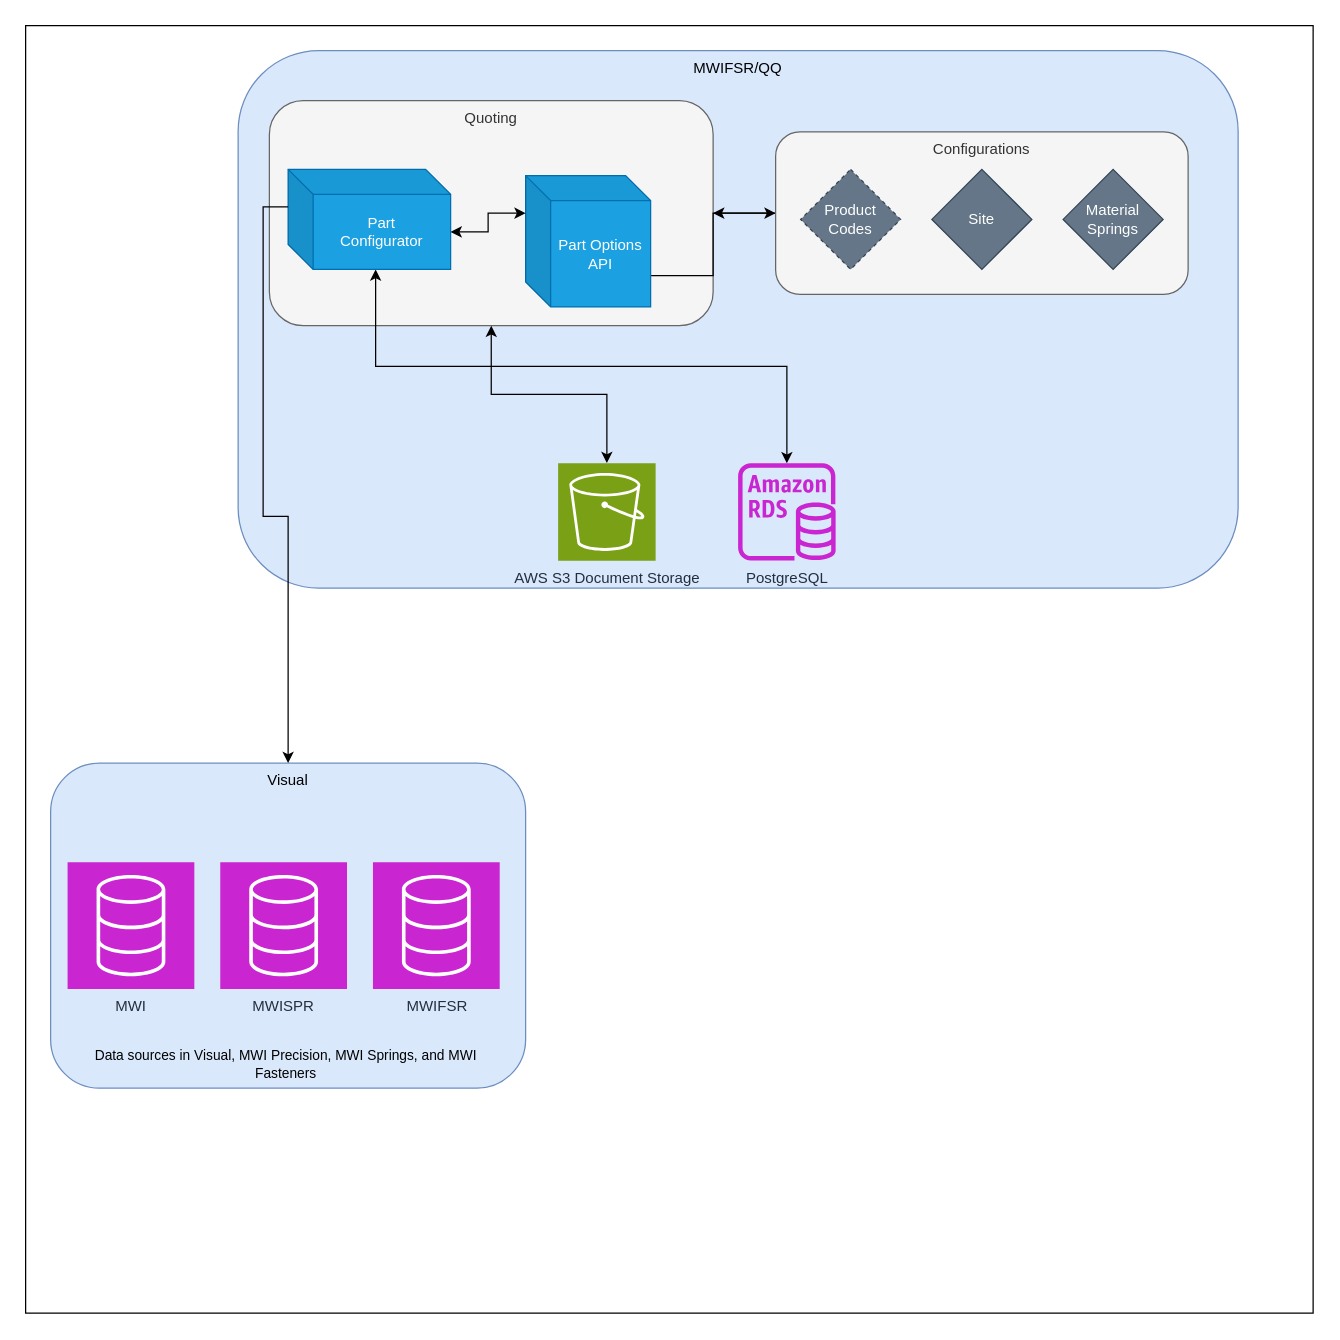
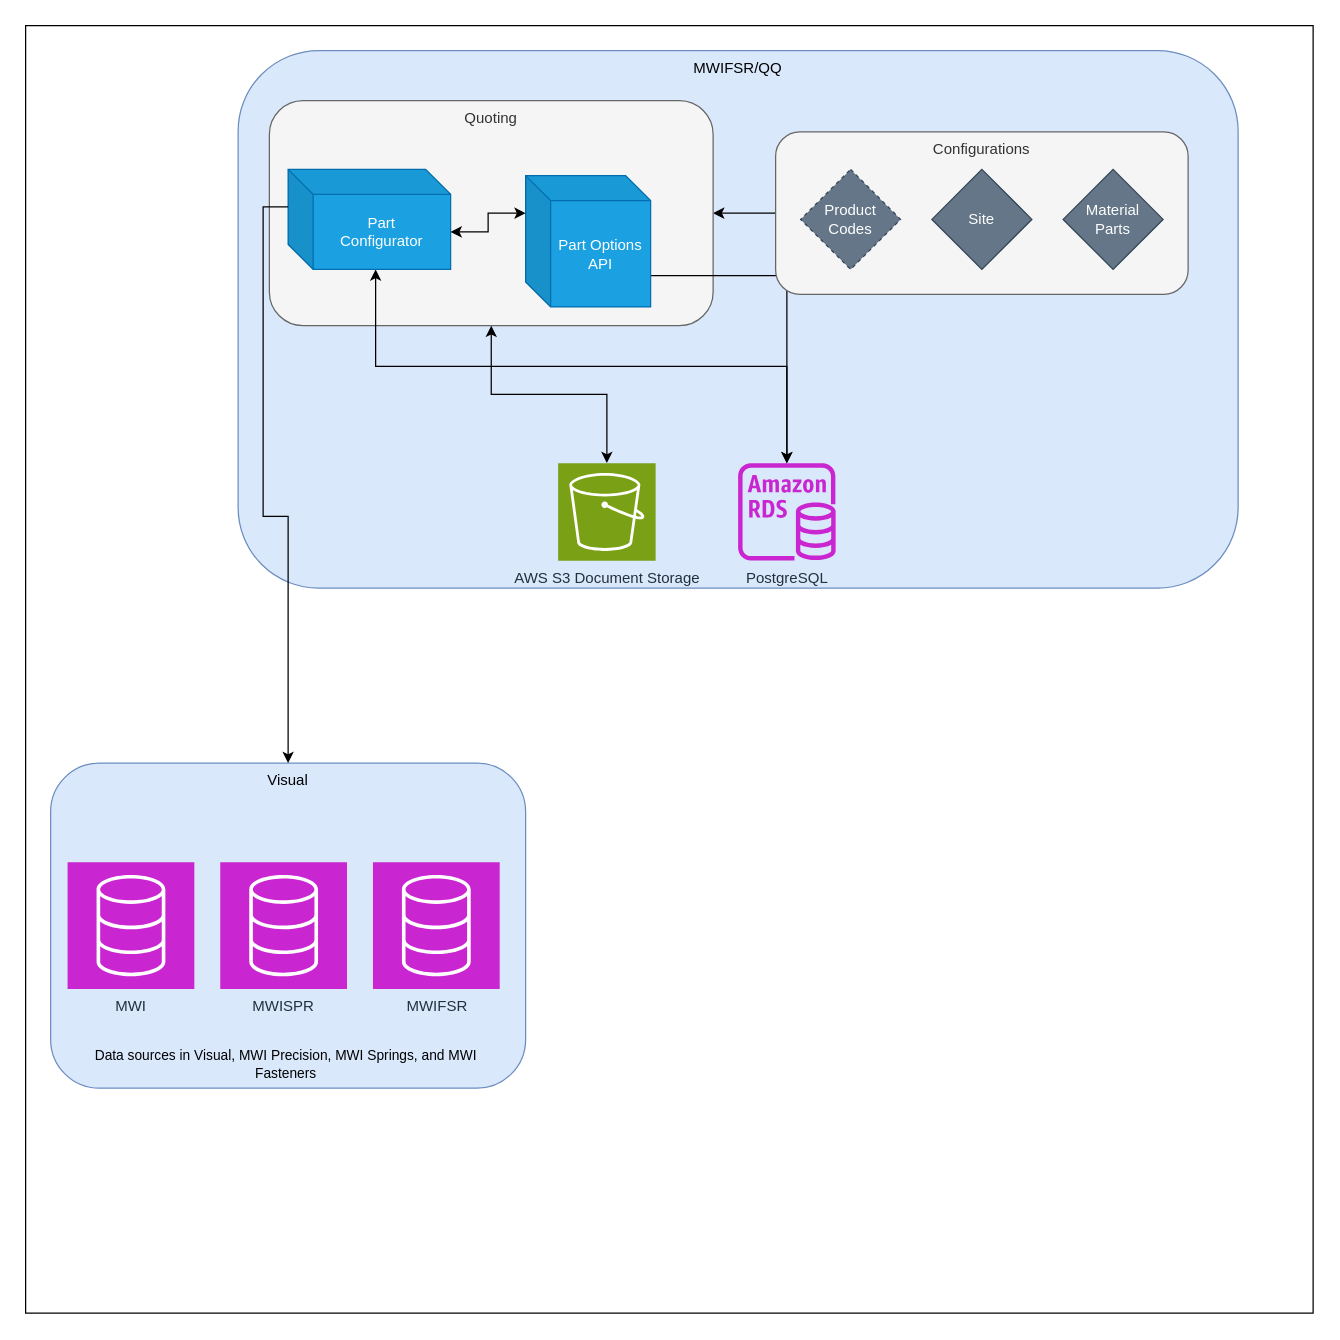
(1113, 219) -> (1113, 219)
(713, 275) -> (787, 327)
